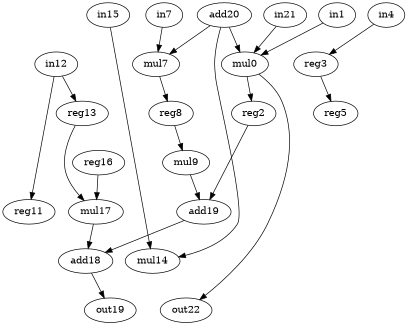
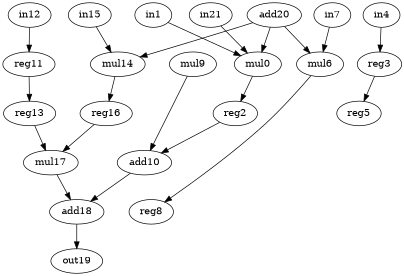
(156, 64) -> (320, 64)
none -> (113, 85)
(68, 86) -> (29, 85)
(178, 135) -> none
(204, 212) -> (144, 163)
(186, 310) -> none
